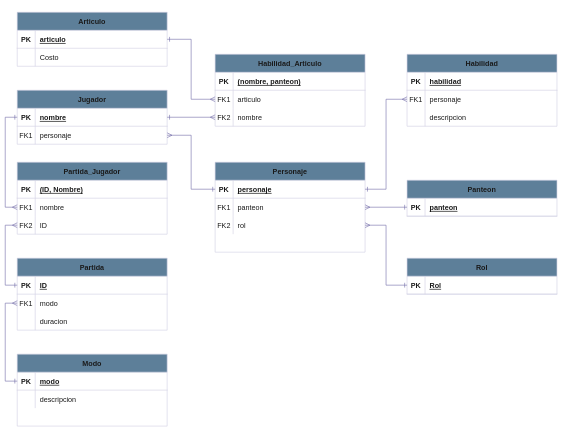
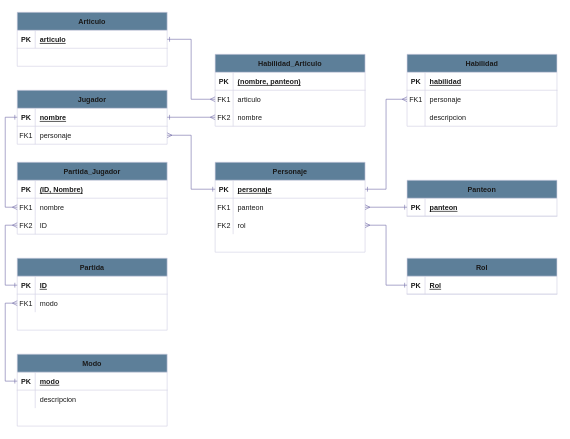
(101, 57) -> none
(101, 321) -> none
